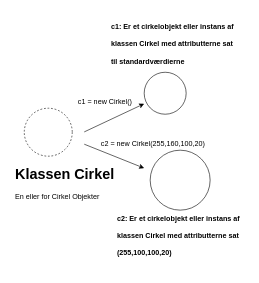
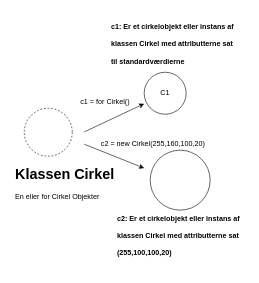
none -> (165, 93)
(105, 102) -> (105, 102)
